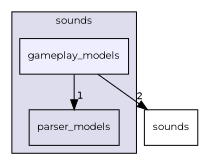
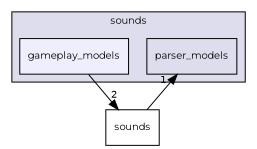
(74, 87) -> (159, 96)
